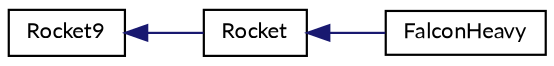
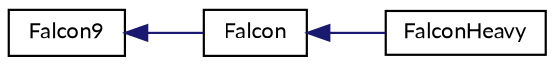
(67, 33) -> (67, 33)
(255, 33) -> (255, 33)
